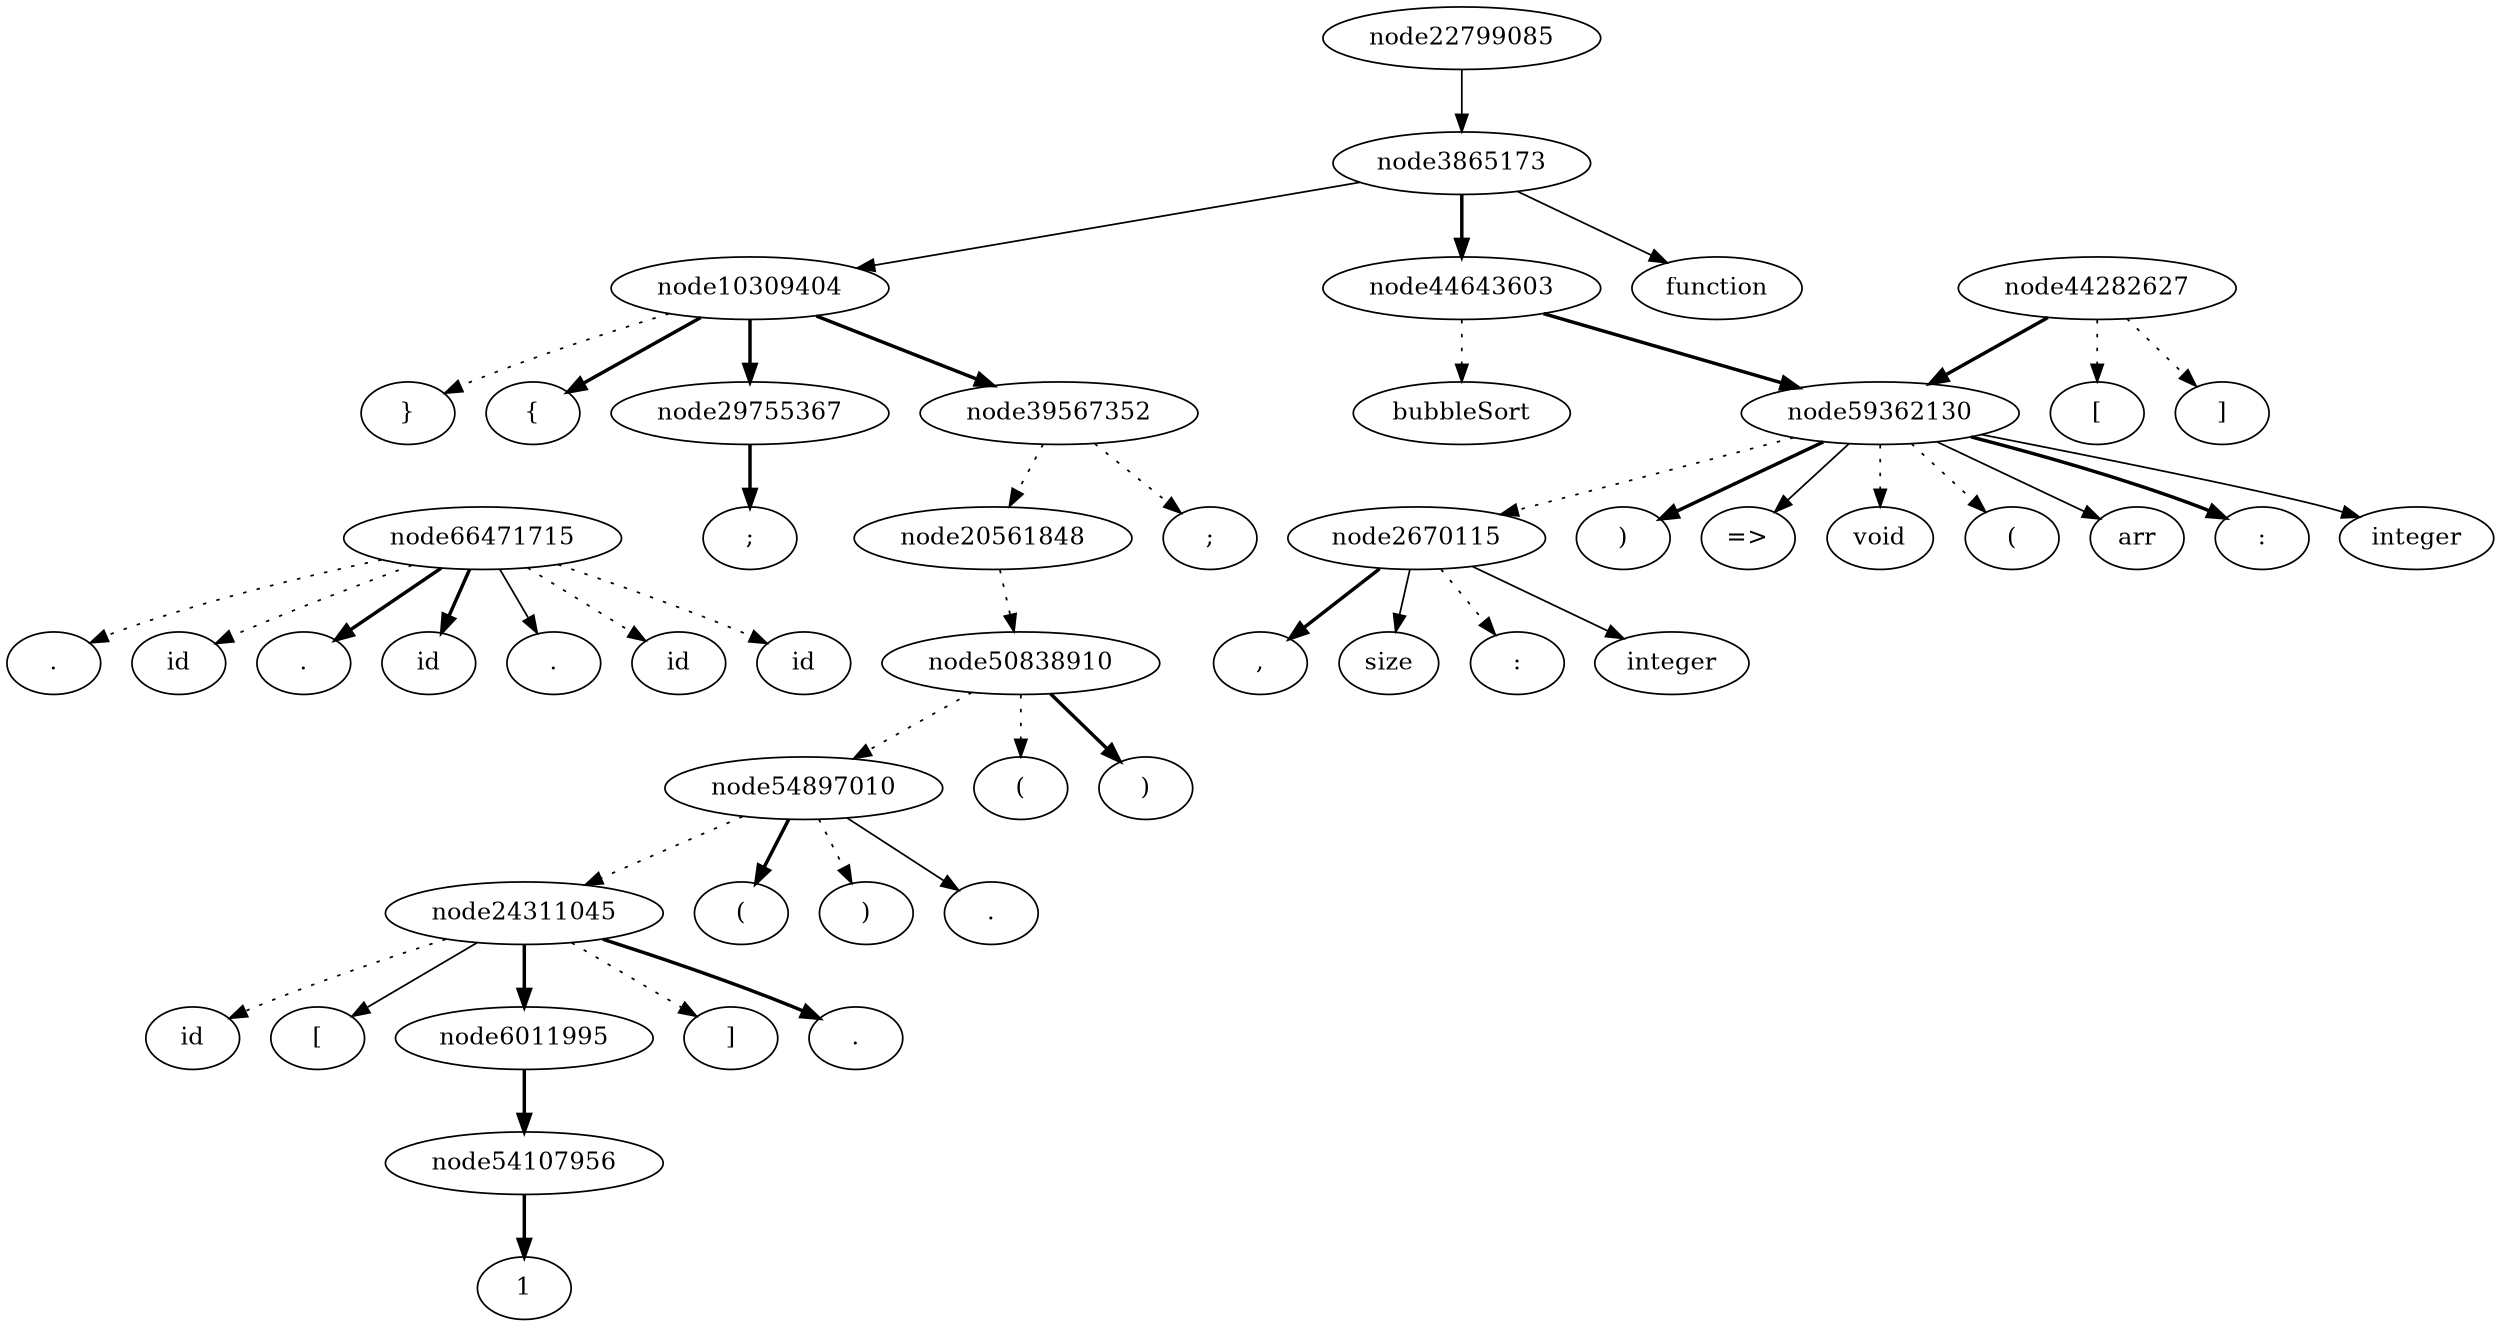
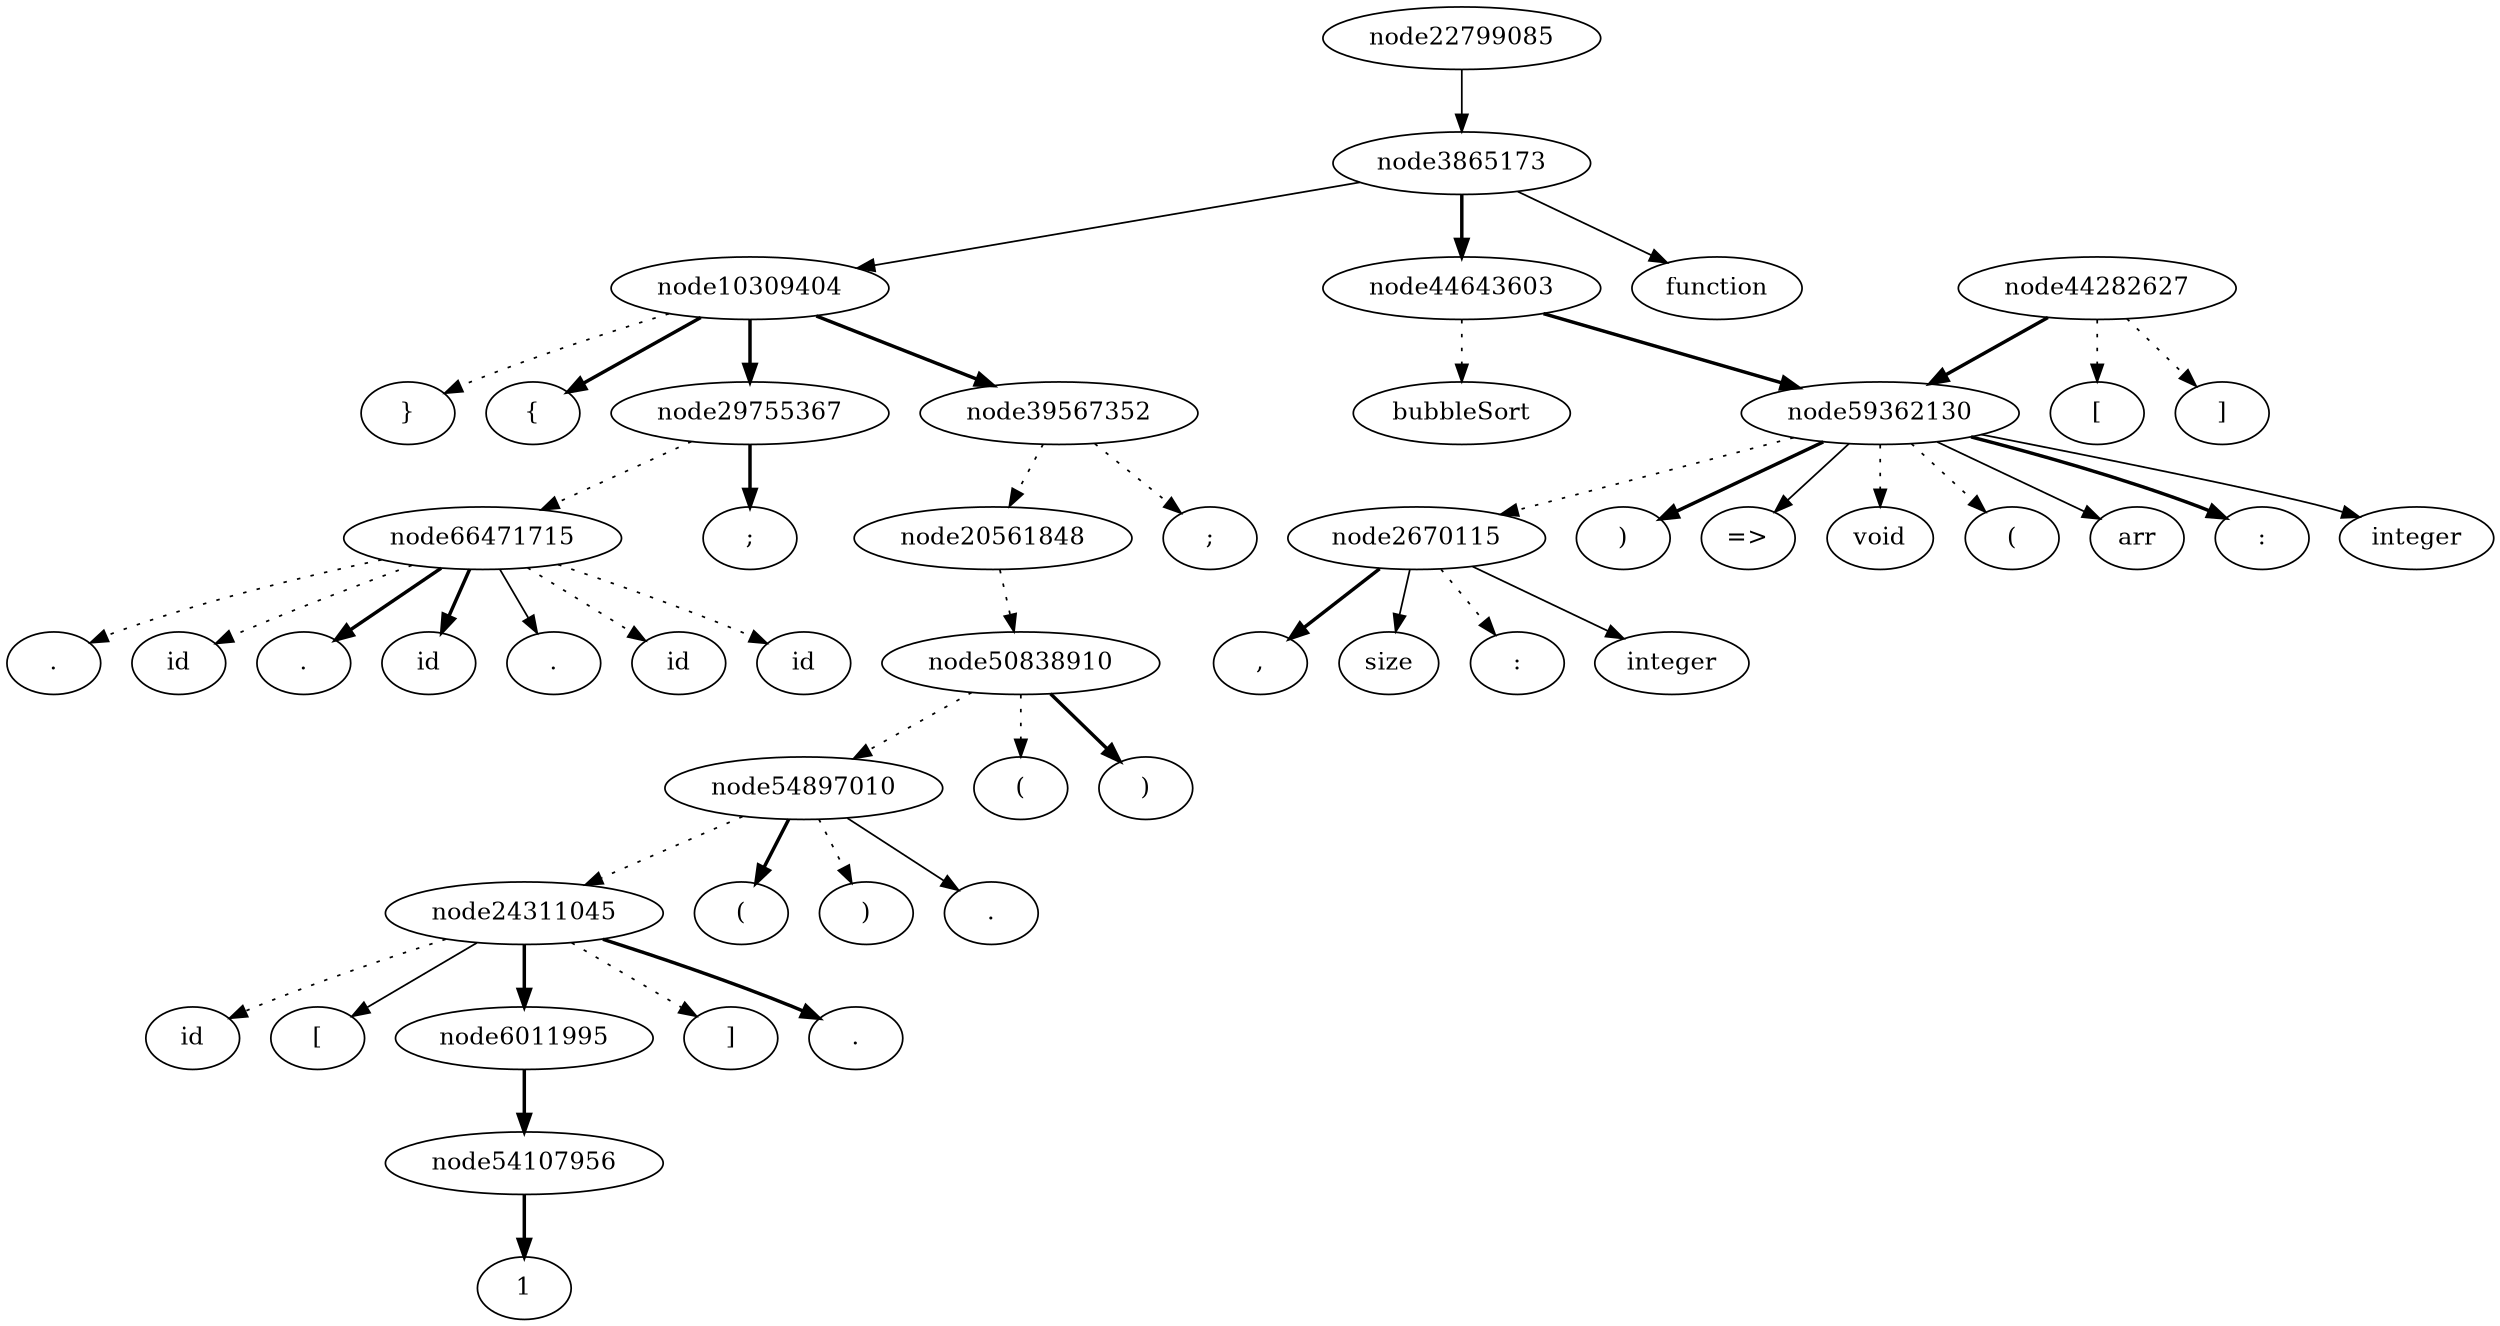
none -> (624, 472)
